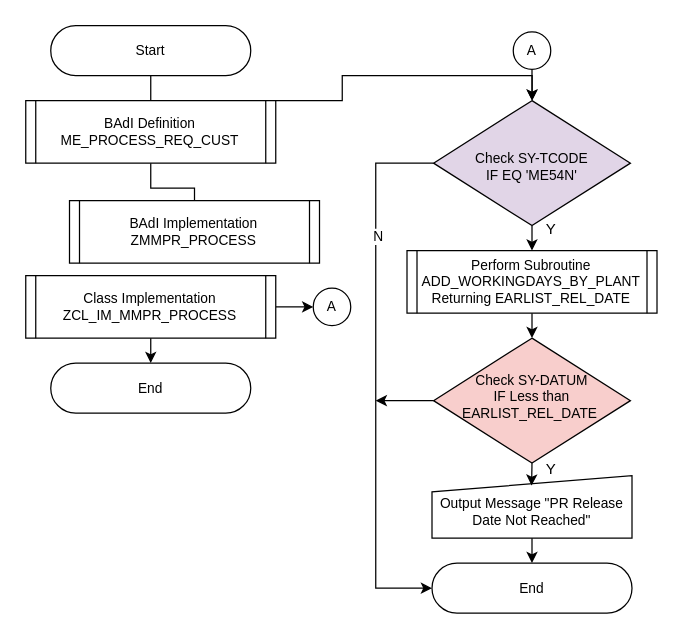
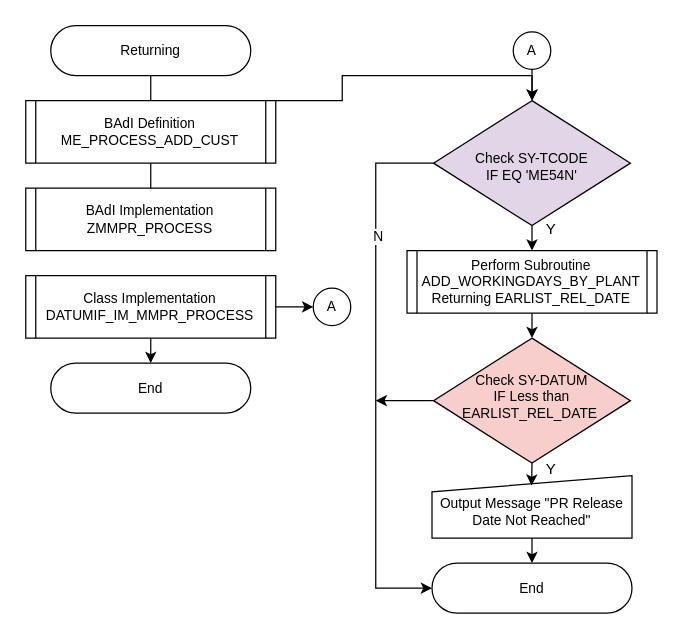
(151, 51) -> (151, 51)
(150, 132) -> (150, 132)
(194, 232) -> (151, 219)
(150, 307) -> (150, 307)
